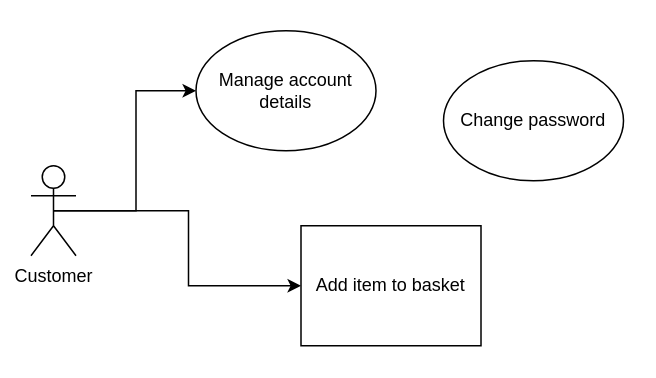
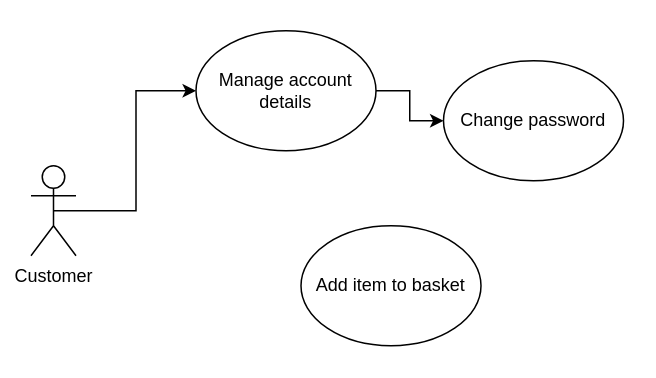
none -> (410, 101)
(188, 273) -> none
(391, 286) -> (391, 286)
